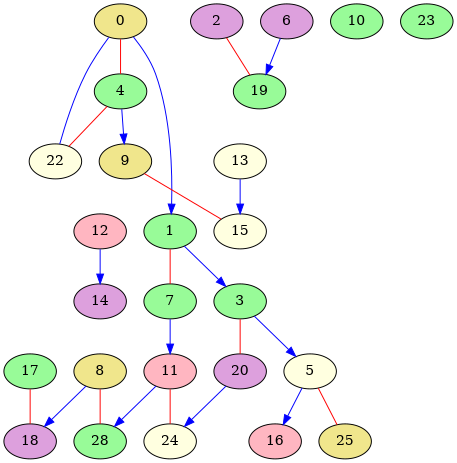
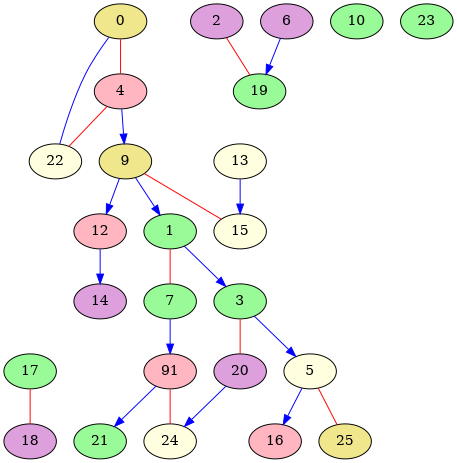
(121, 91) -> (121, 91)
(166, 117) -> (145, 192)
none -> (115, 192)
(100, 371) -> none
(170, 371) -> (170, 371)
(100, 441) -> (100, 441)
